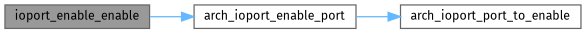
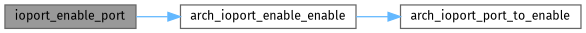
(77, 17) -> (70, 17)
(275, 17) -> (268, 17)
